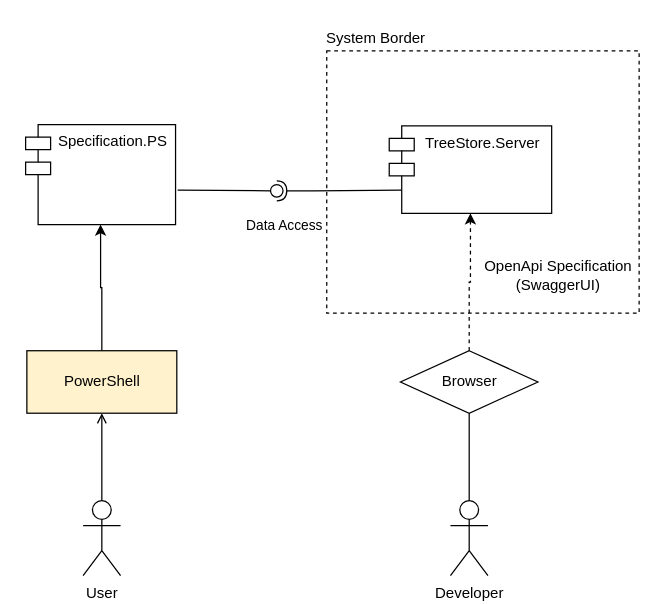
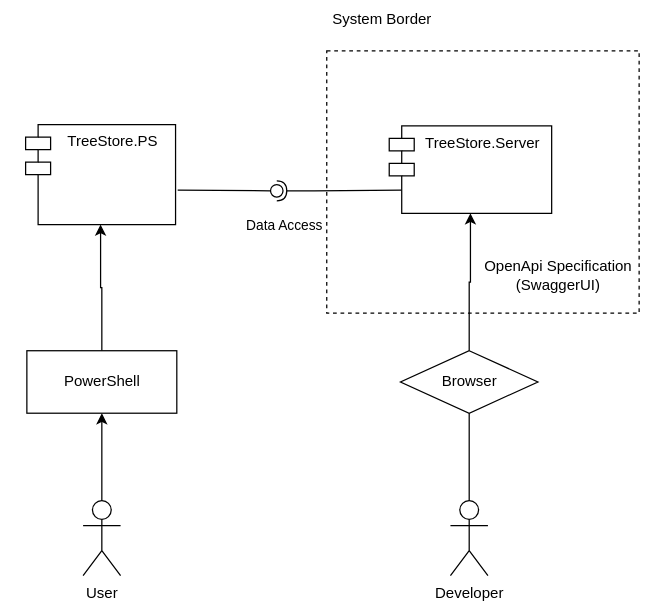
(376, 38) -> (382, 19)
(113, 141) -> (113, 141)
(469, 285) -> (469, 285)
(102, 382) -> (102, 382)
(102, 420) -> (102, 423)
